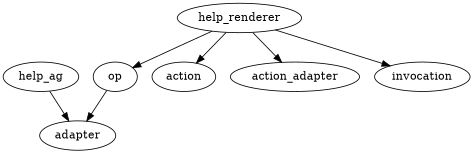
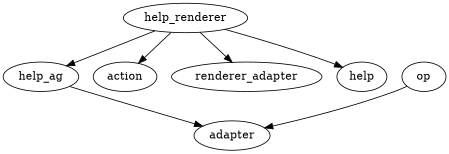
(176, 48) -> (115, 47)
(295, 77) -> (247, 77)
(422, 77) -> (362, 77)
